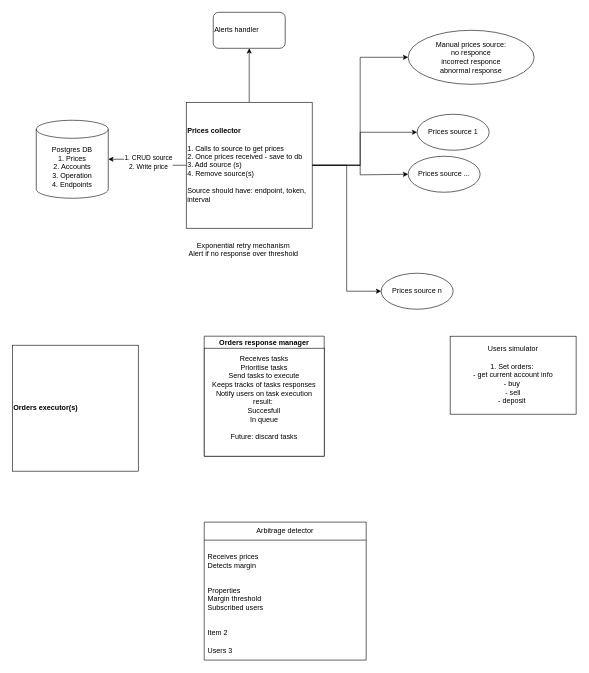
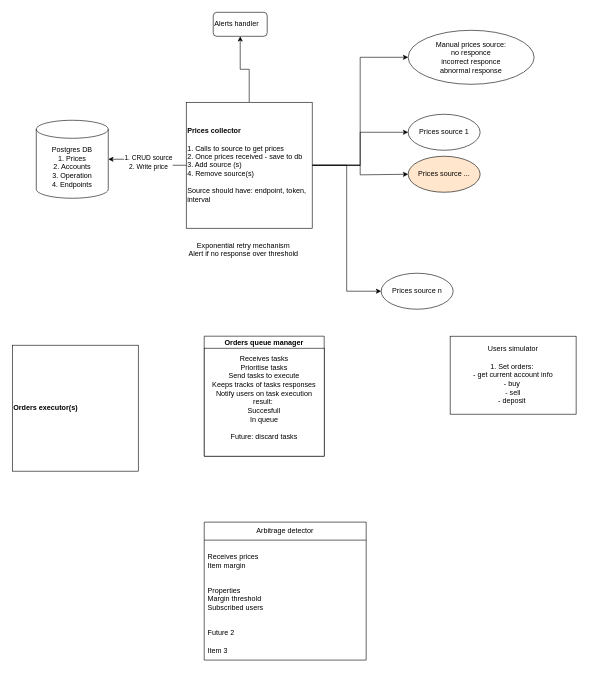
(249, 30) -> (240, 24)
(453, 132) -> (444, 132)
(444, 174) -> (444, 174)
(264, 344) -> (264, 344)
(235, 561) -> (235, 561)
(219, 633) -> (223, 633)
(221, 651) -> (219, 651)
